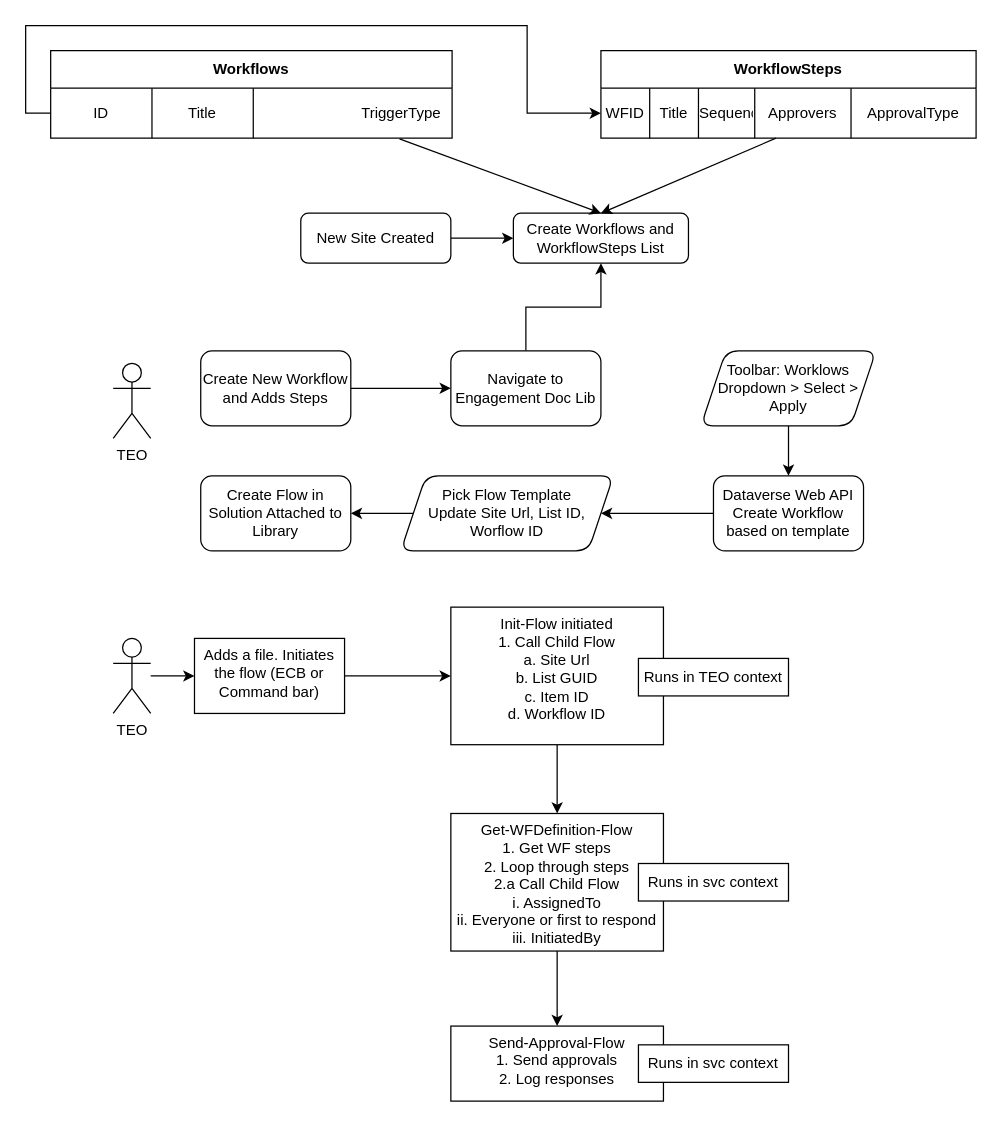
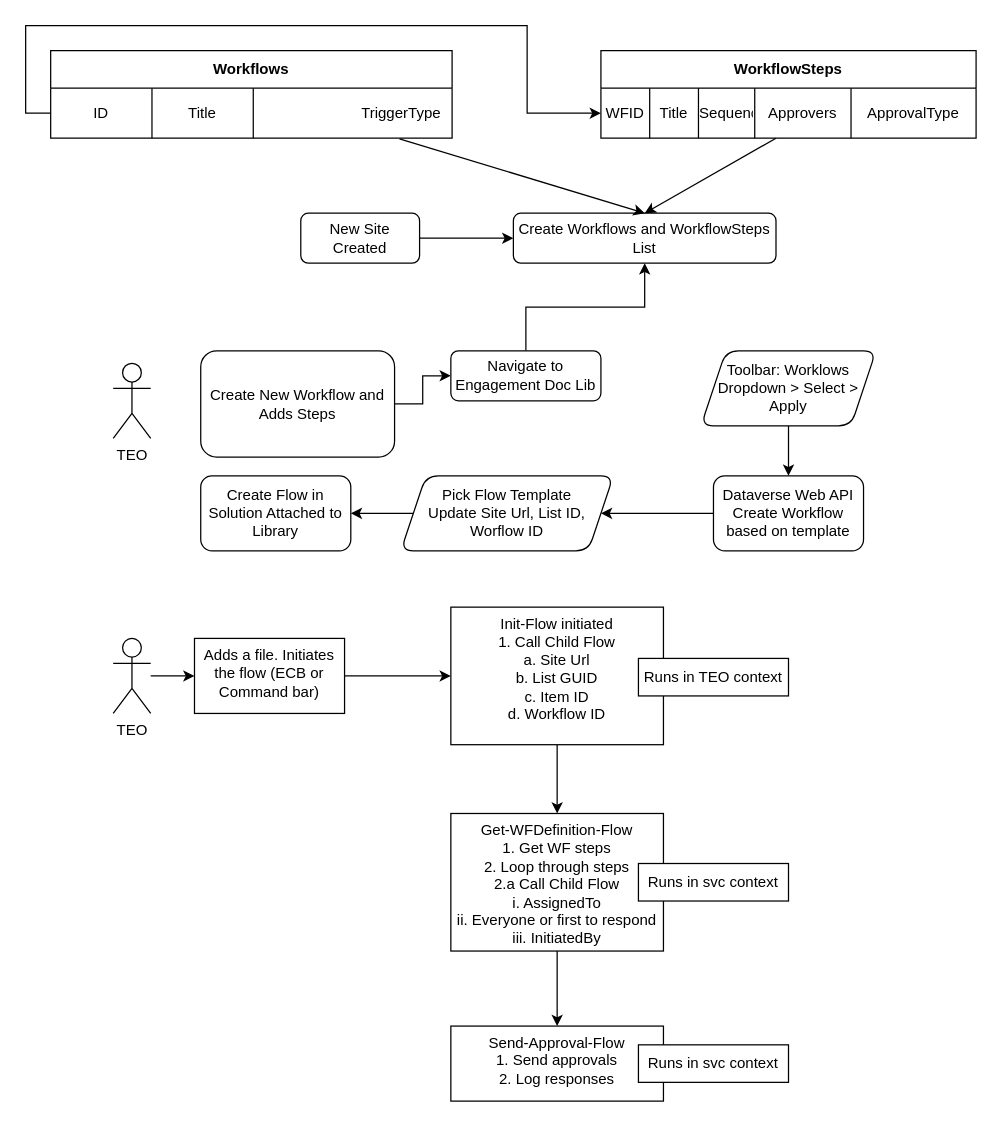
(376, 238) -> (360, 238)
(601, 238) -> (644, 238)
(276, 388) -> (298, 404)
(526, 388) -> (526, 376)
